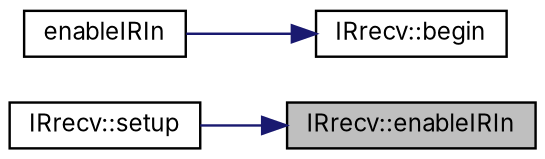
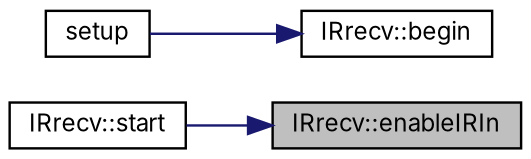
(105, 34) -> (98, 34)
(105, 125) -> (98, 125)
